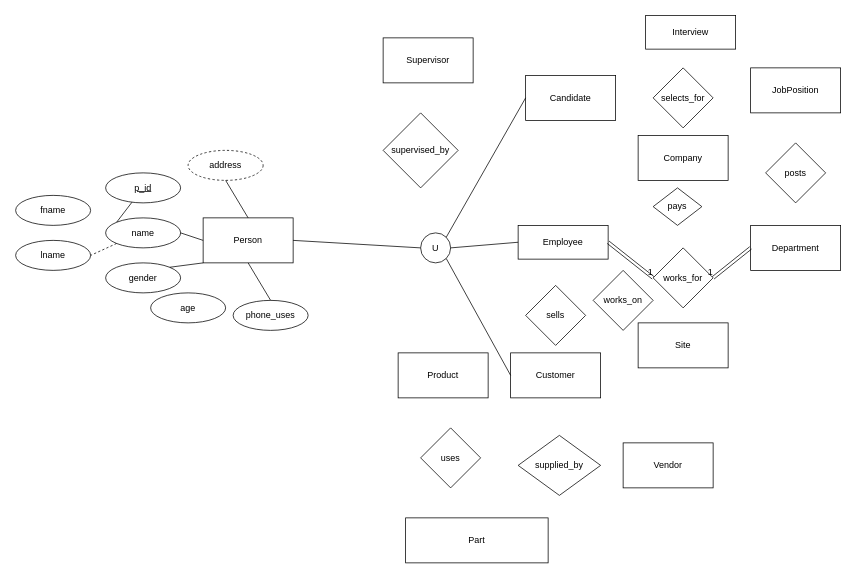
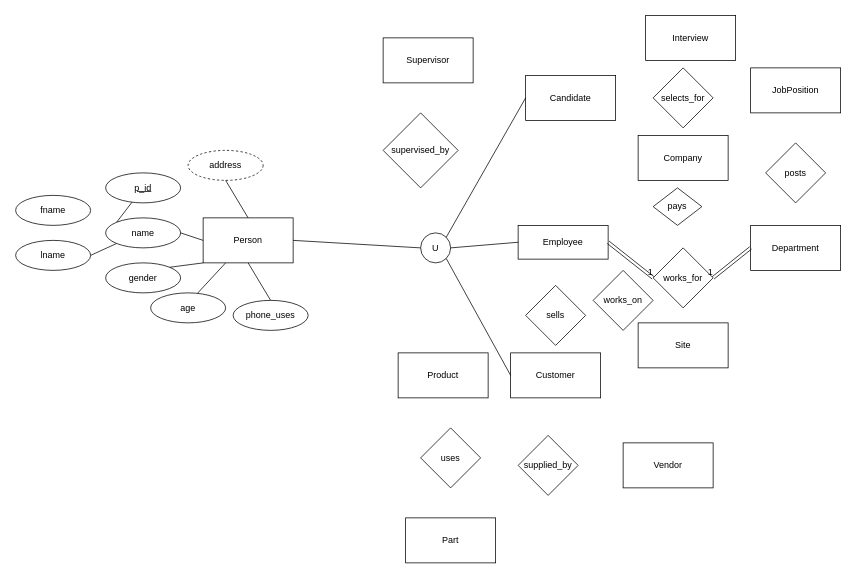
(690, 32) -> (690, 38)
(103, 249) -> (103, 249)
none -> (212, 278)
(559, 465) -> (548, 465)
(477, 540) -> (450, 540)
